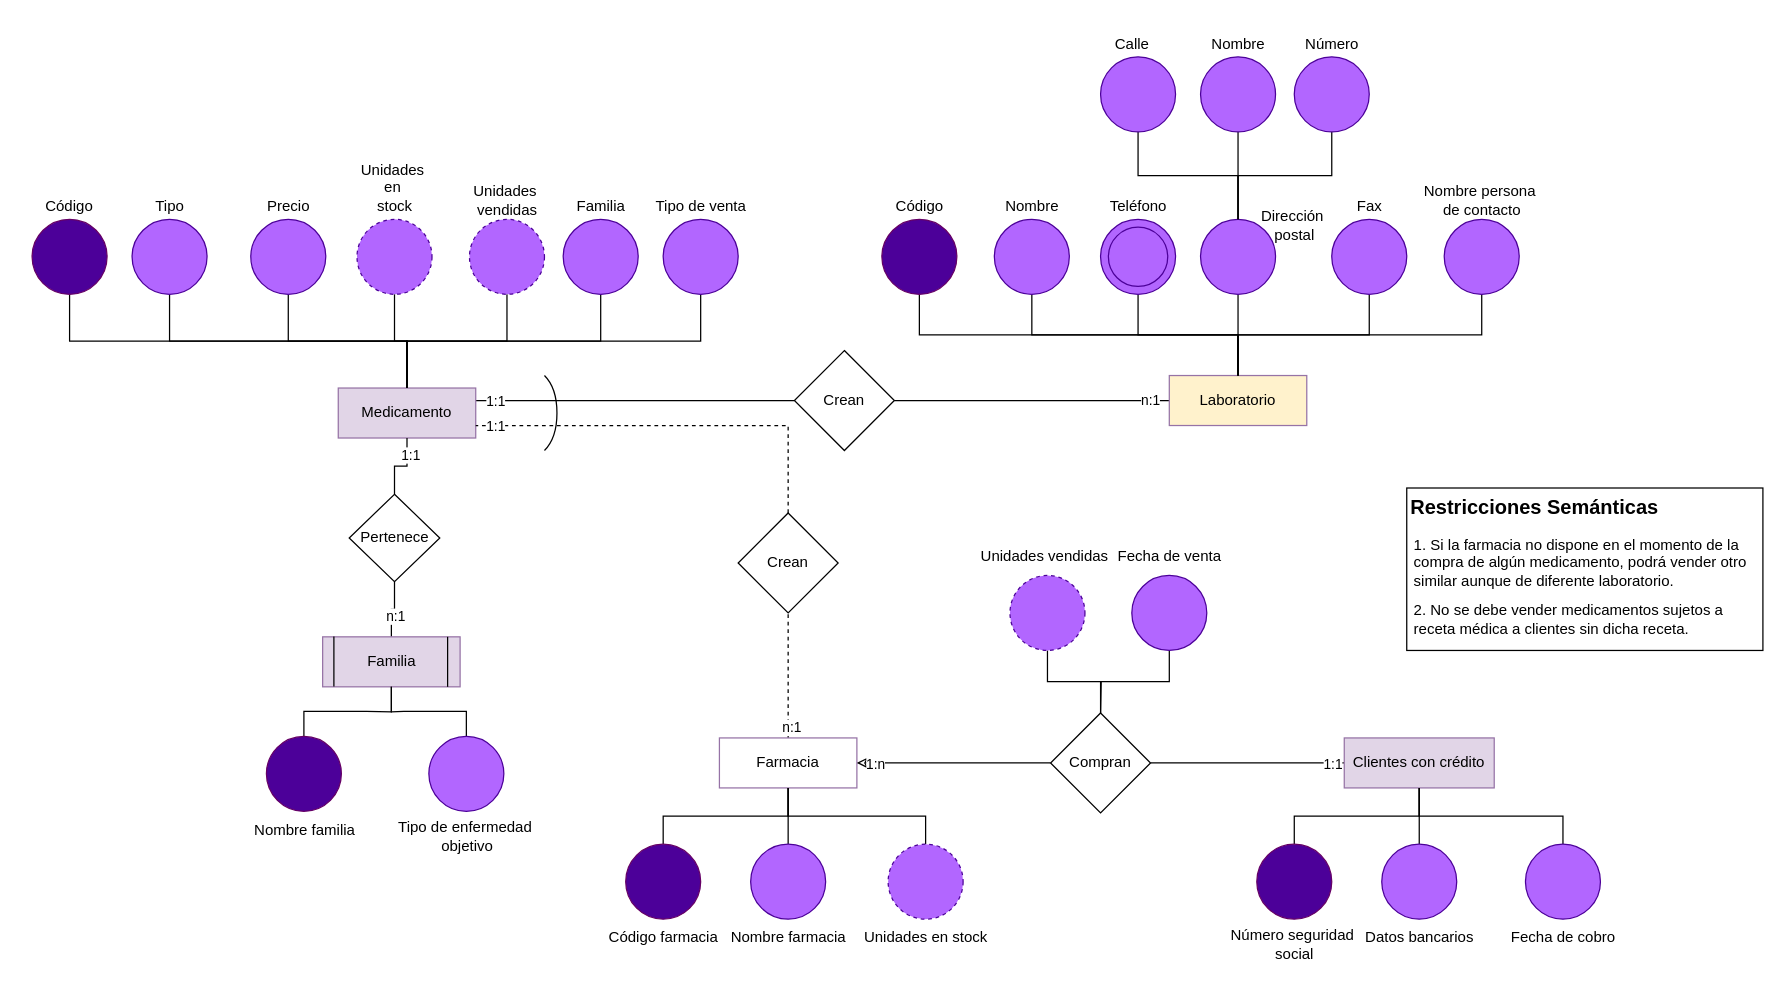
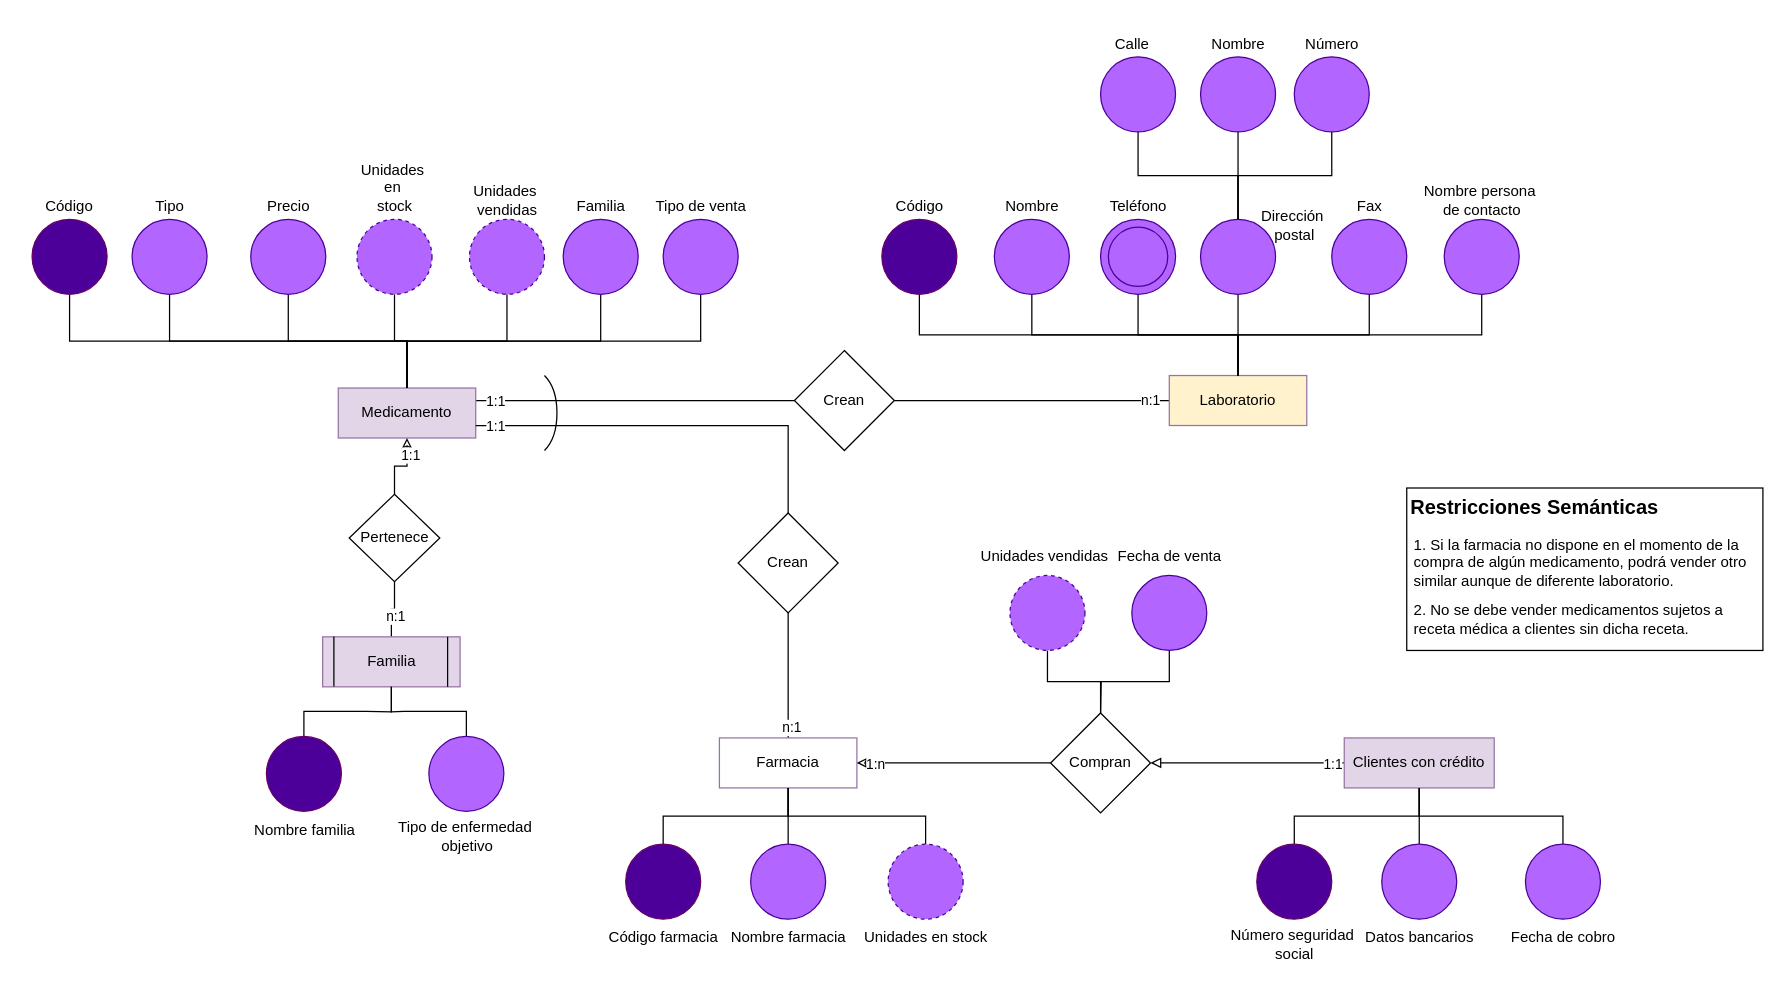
(689, 426) -> (689, 426)
(407, 444) -> (407, 447)
(1157, 763) -> (1162, 763)
